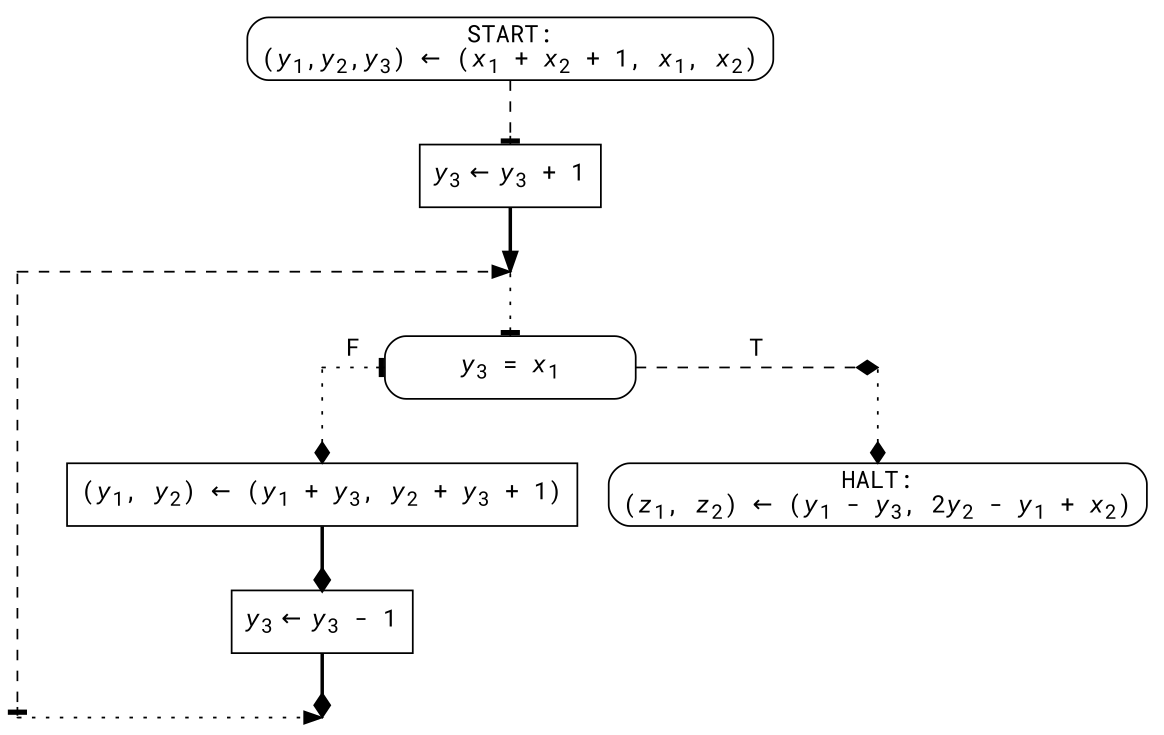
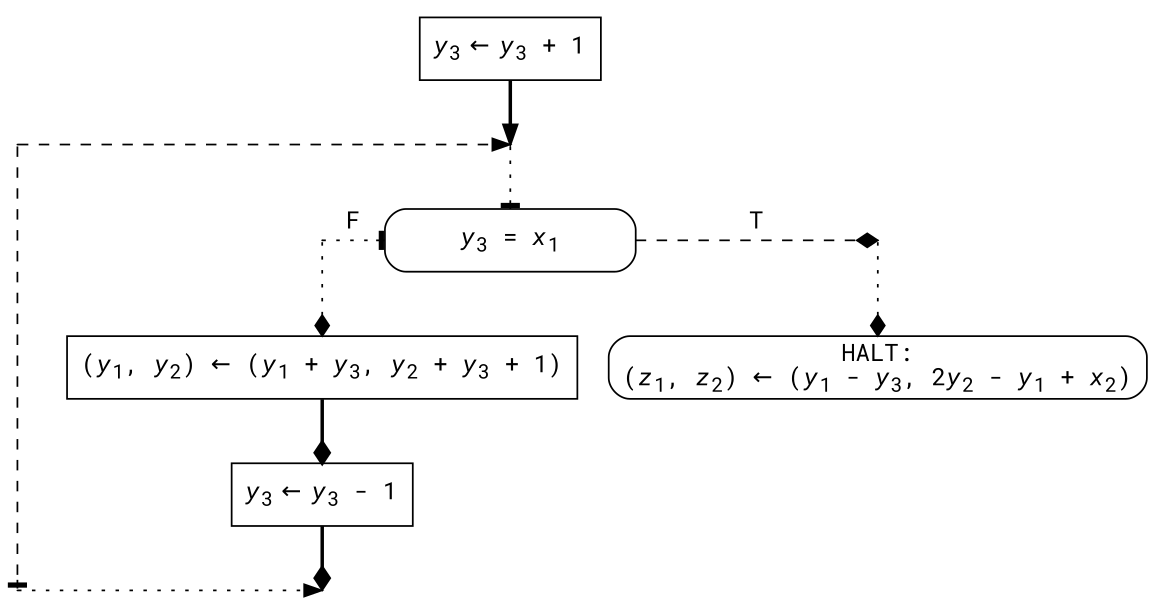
(510, 49) -> none
